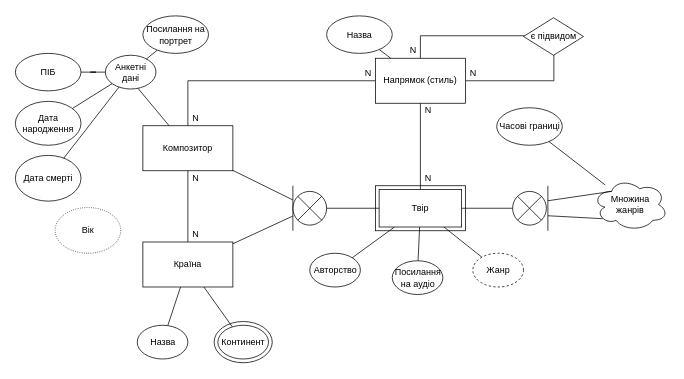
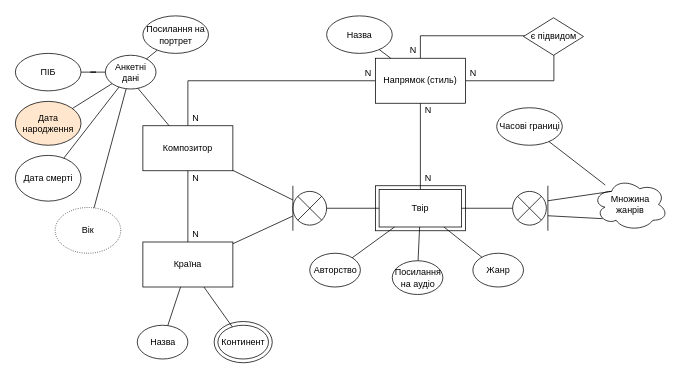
(48, 123) -> (48, 123)
none -> (110, 149)
(498, 270) -> (498, 270)
